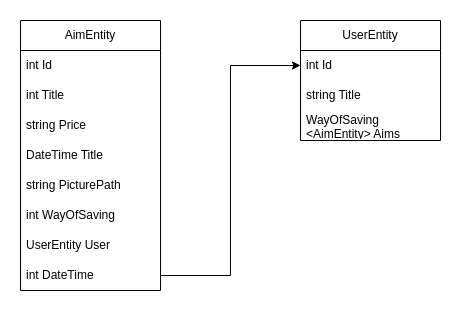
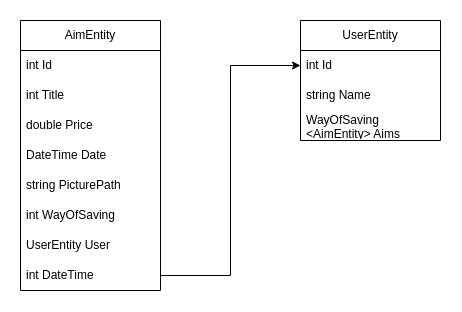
(341, 96) -> (340, 96)
(62, 126) -> (62, 126)
(67, 156) -> (67, 156)
